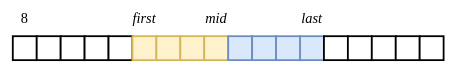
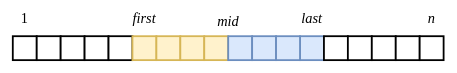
(24, 18) -> (24, 18)
(216, 18) -> (228, 21)
none -> (432, 18)
